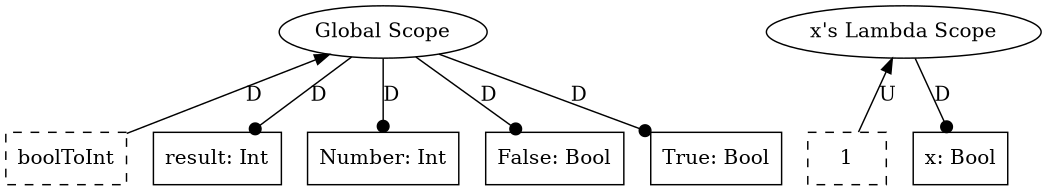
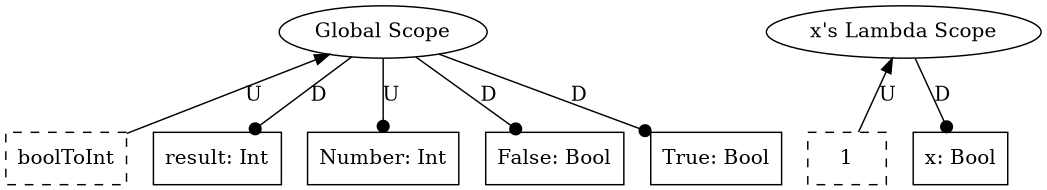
(254, 95) -> (254, 95)
(392, 95) -> (392, 95)
